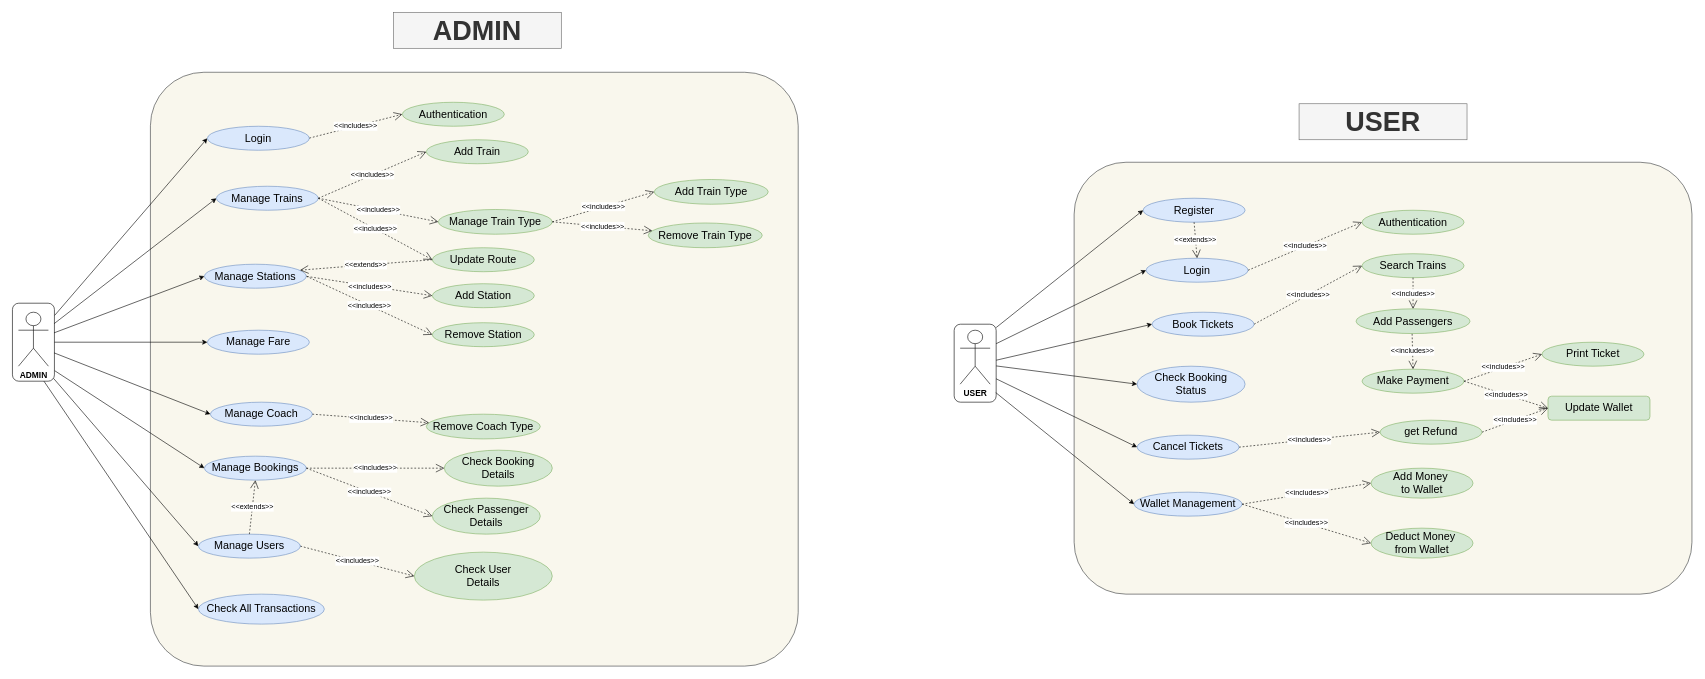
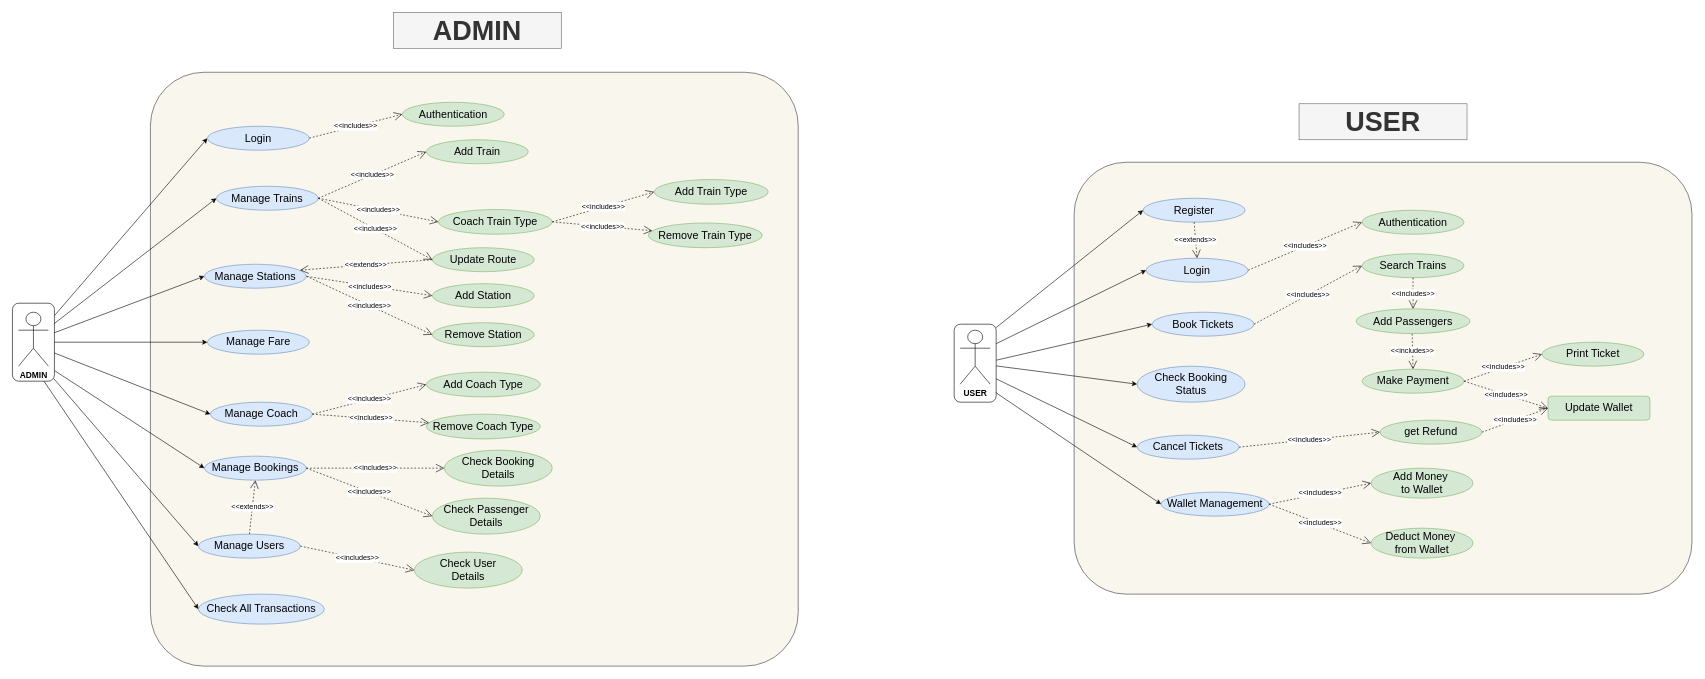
(495, 222) -> (495, 222)
none -> (483, 385)
none -> (391, 394)
(1188, 504) -> (1215, 504)
(483, 576) -> (468, 570)
